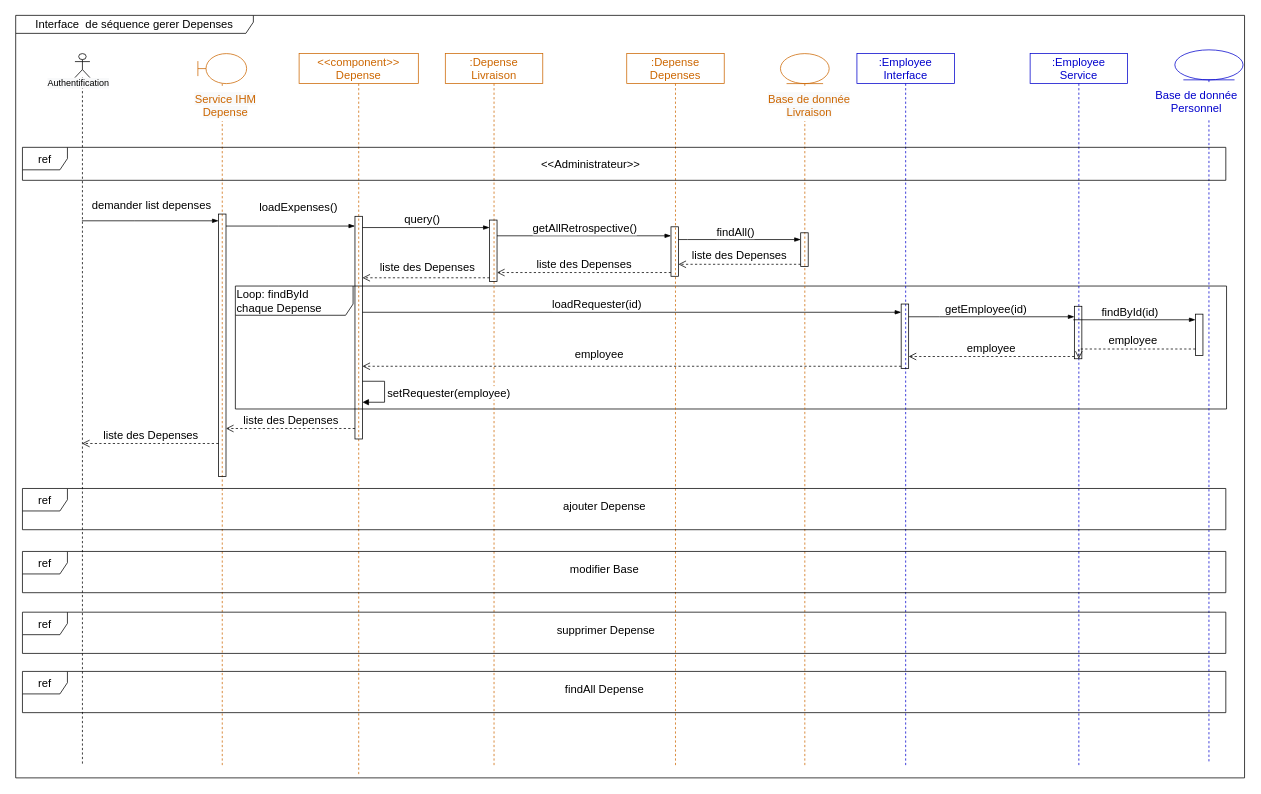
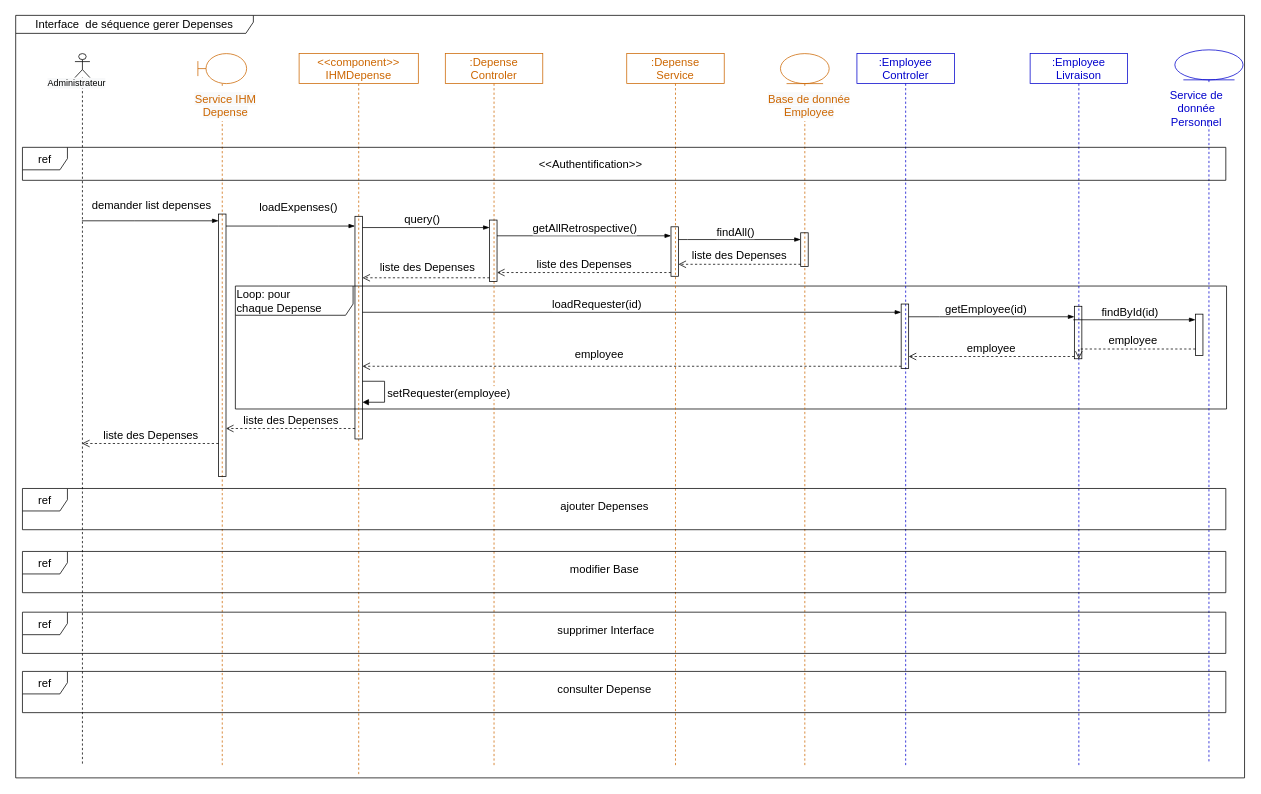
(359, 69) -> (359, 69)
(494, 69) -> (494, 69)
(675, 69) -> (675, 69)
(906, 69) -> (906, 69)
(1079, 69) -> (1079, 69)
(84, 84) -> (81, 84)
(1197, 102) -> (1197, 109)
(809, 106) -> (809, 106)
(591, 164) -> (591, 164)
(281, 301) -> (281, 301)
(605, 506) -> (605, 506)
(606, 630) -> (606, 630)
(605, 689) -> (605, 689)
